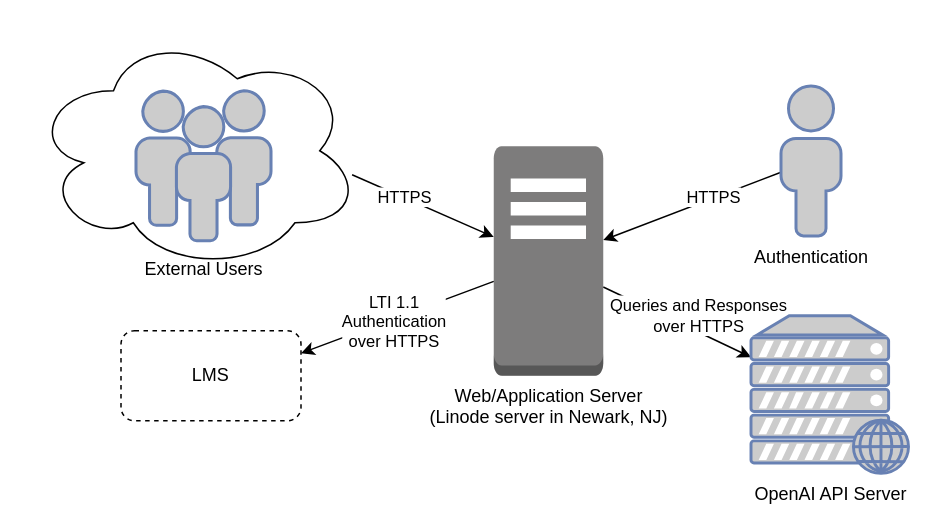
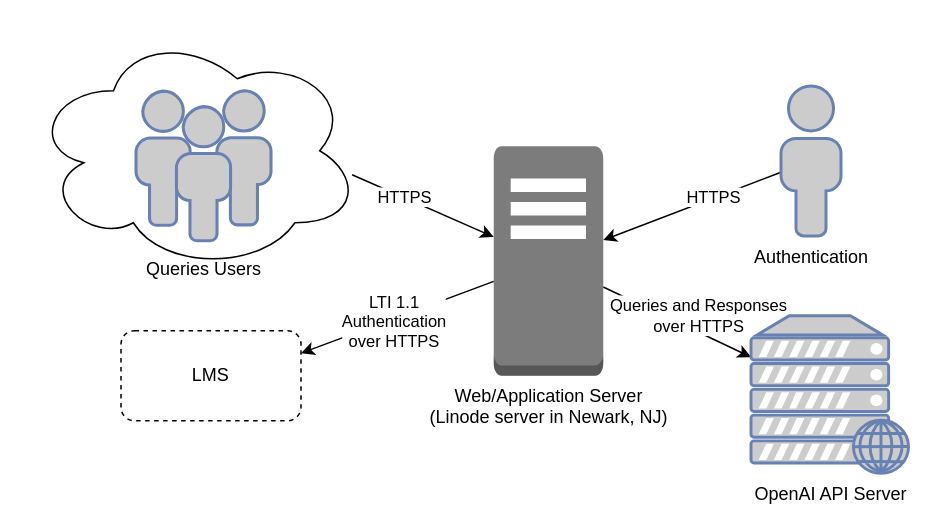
(204, 269) -> (204, 269)
